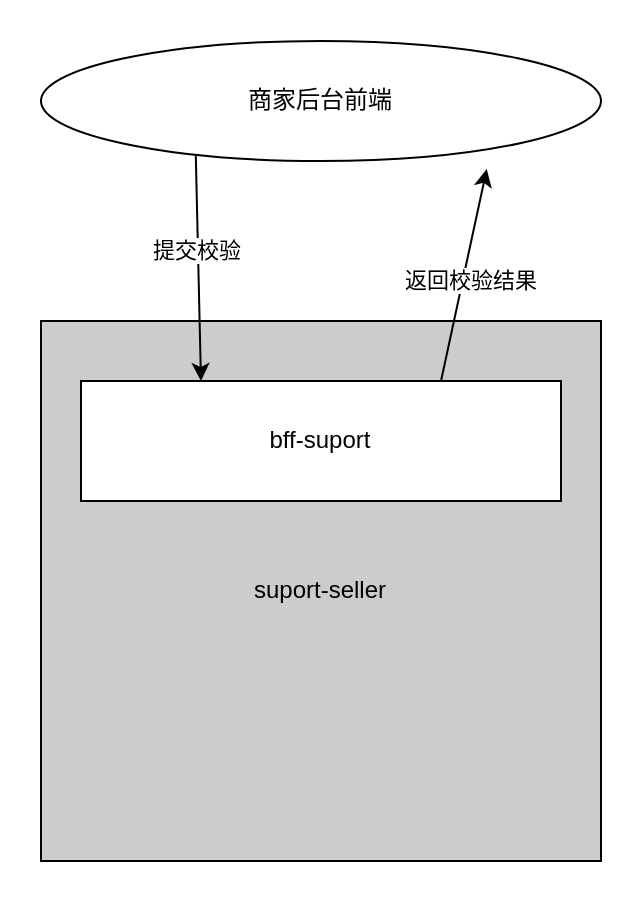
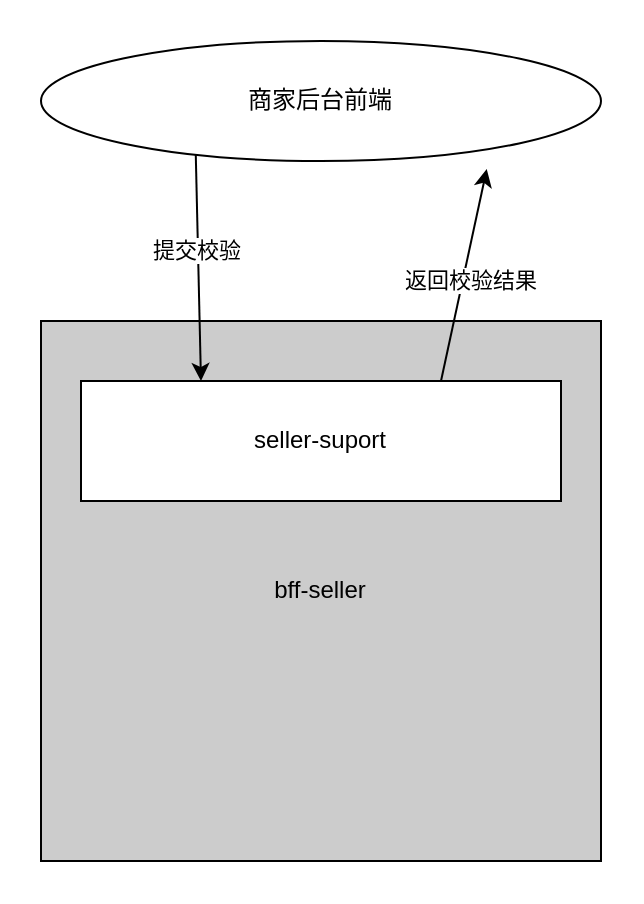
(321, 441) -> (321, 441)
(321, 591) -> (321, 591)
